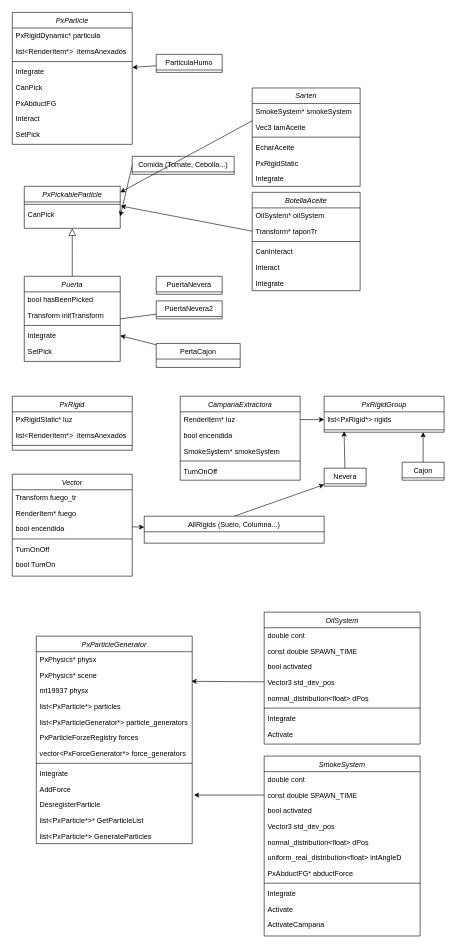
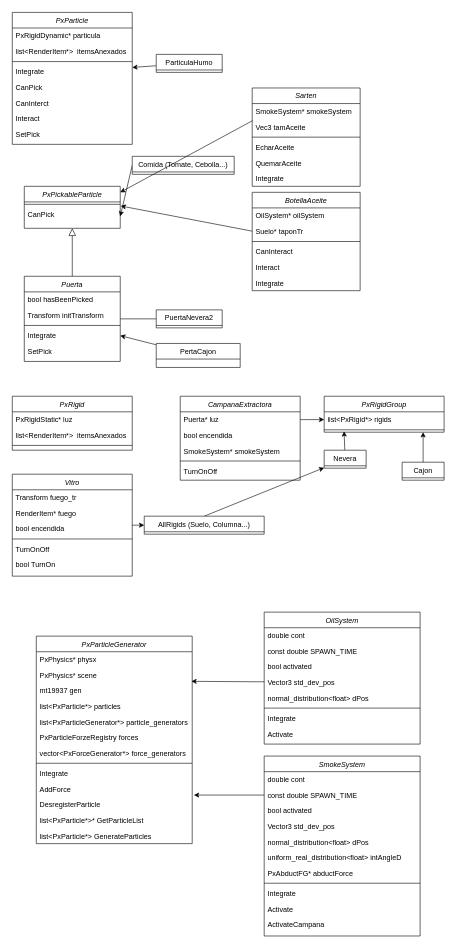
(36, 103) -> (36, 103)
(279, 163) -> (279, 163)
(291, 232) -> (282, 232)
(189, 285) -> none
(189, 310) -> (189, 319)
(212, 420) -> (204, 420)
(345, 477) -> (345, 459)
(72, 482) -> (72, 482)
(234, 530) -> (204, 525)
(65, 691) -> (61, 691)
